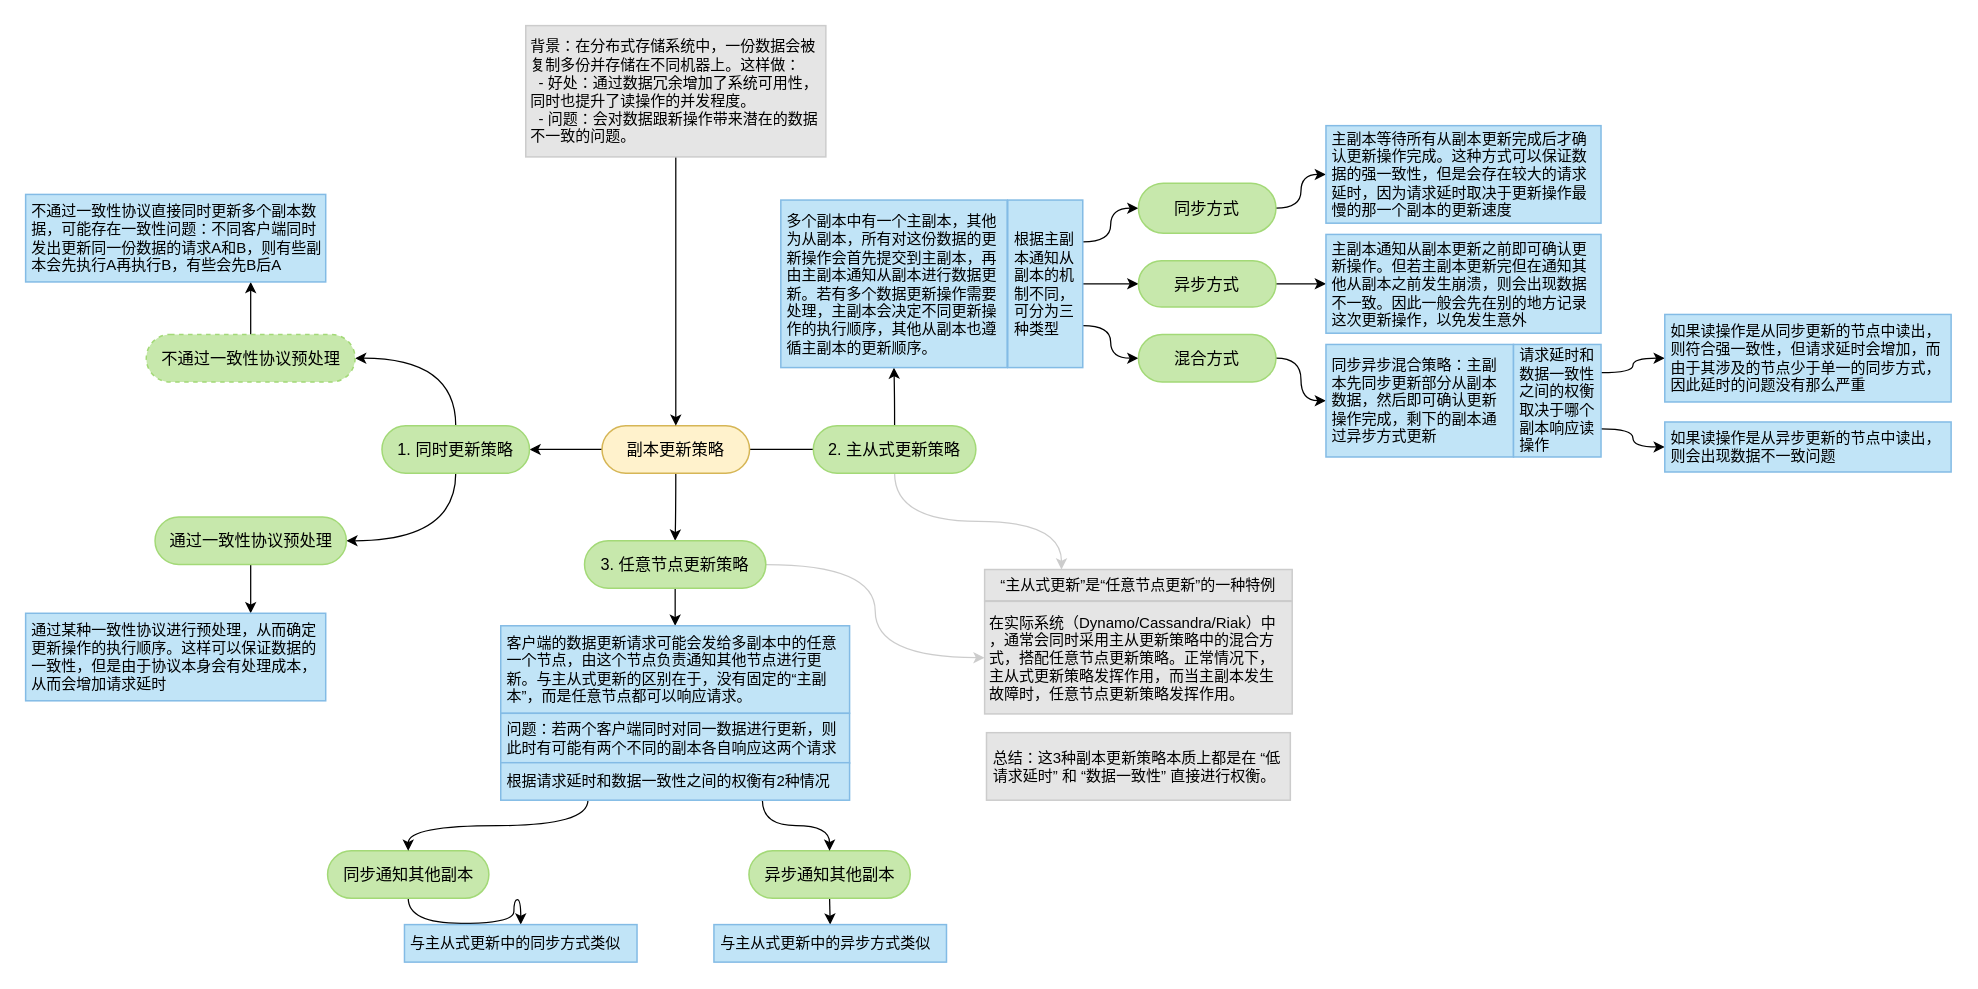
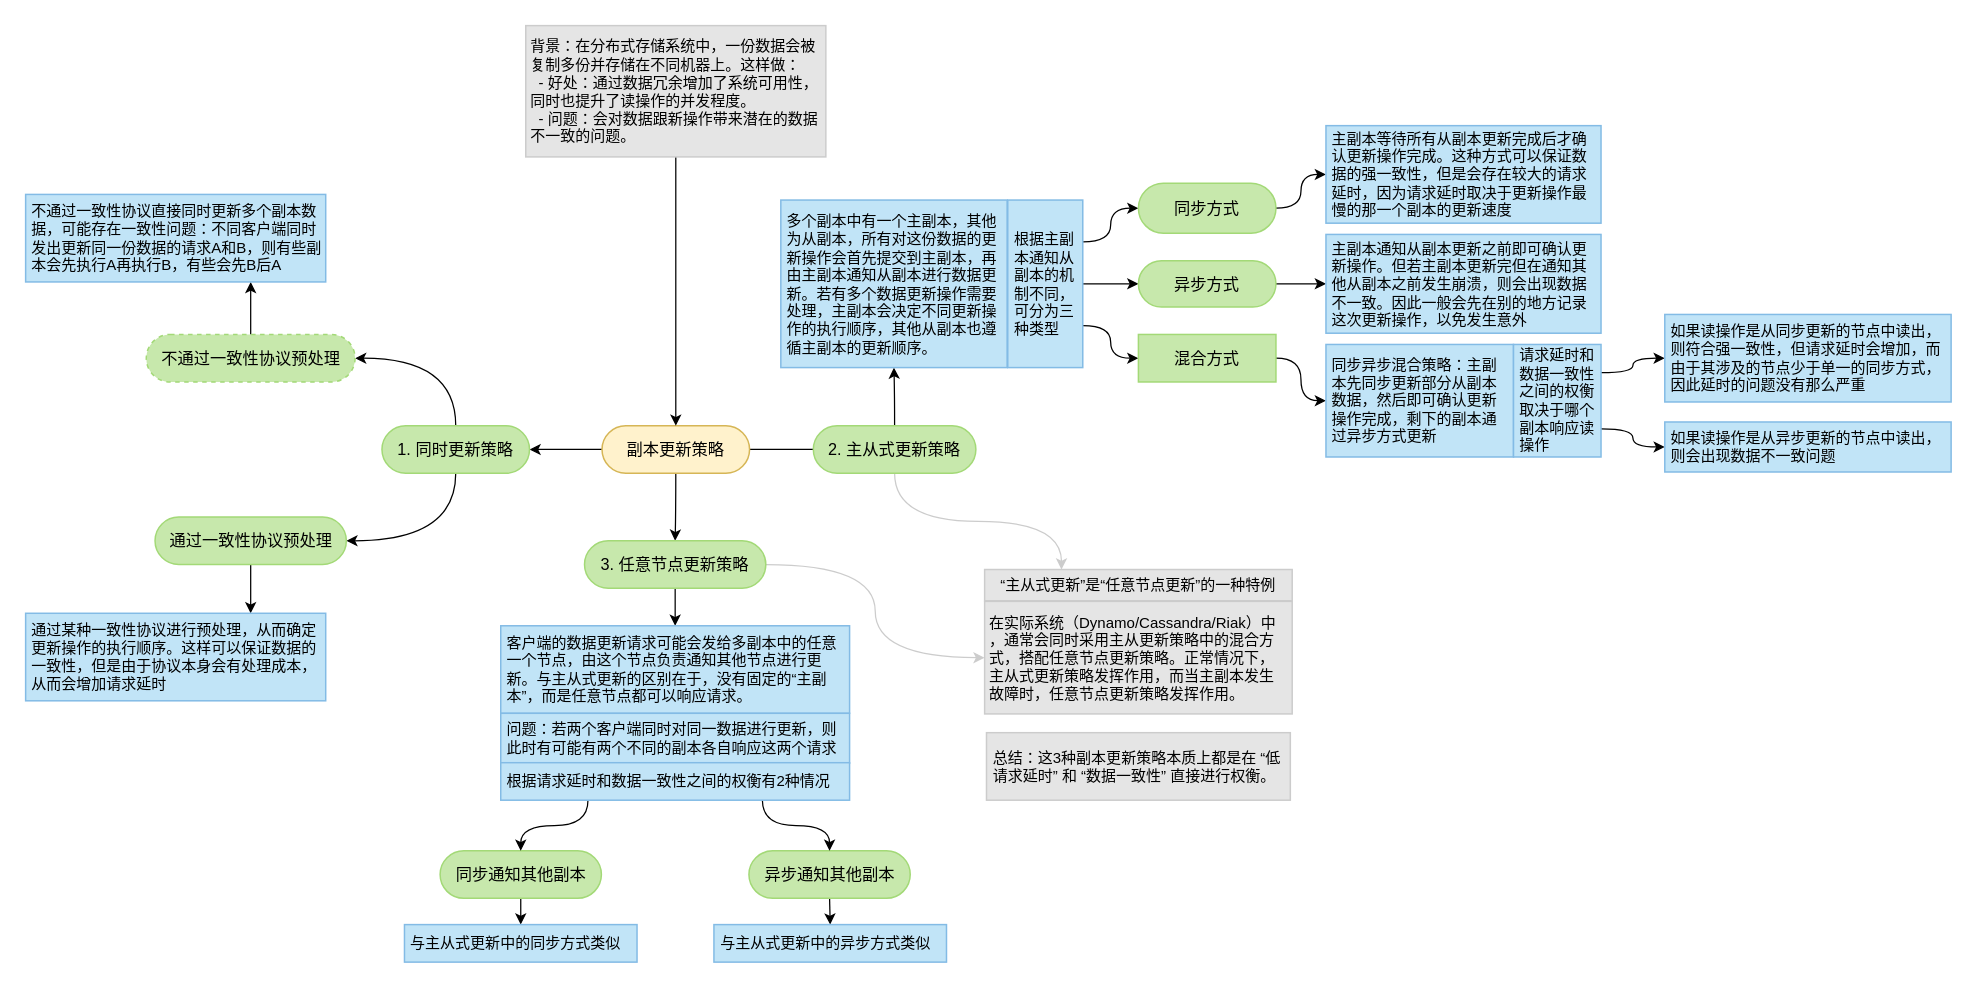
(1207, 358) -> (1207, 358)
(408, 874) -> (521, 874)
